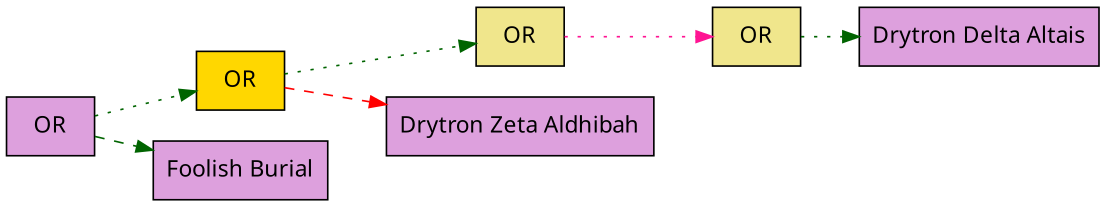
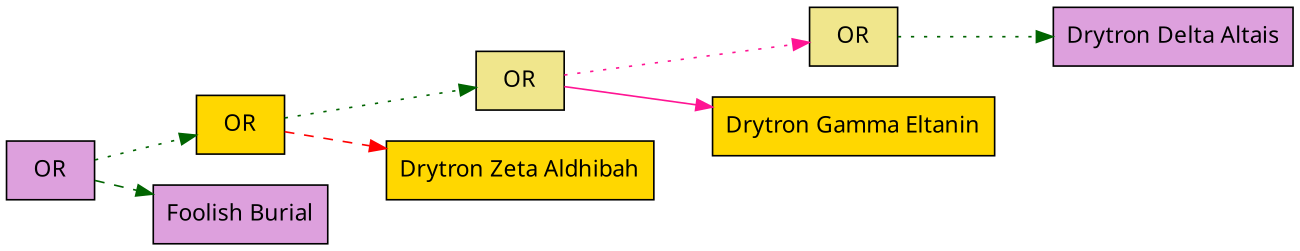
(520, 126) -> (520, 170)
none -> (854, 126)
